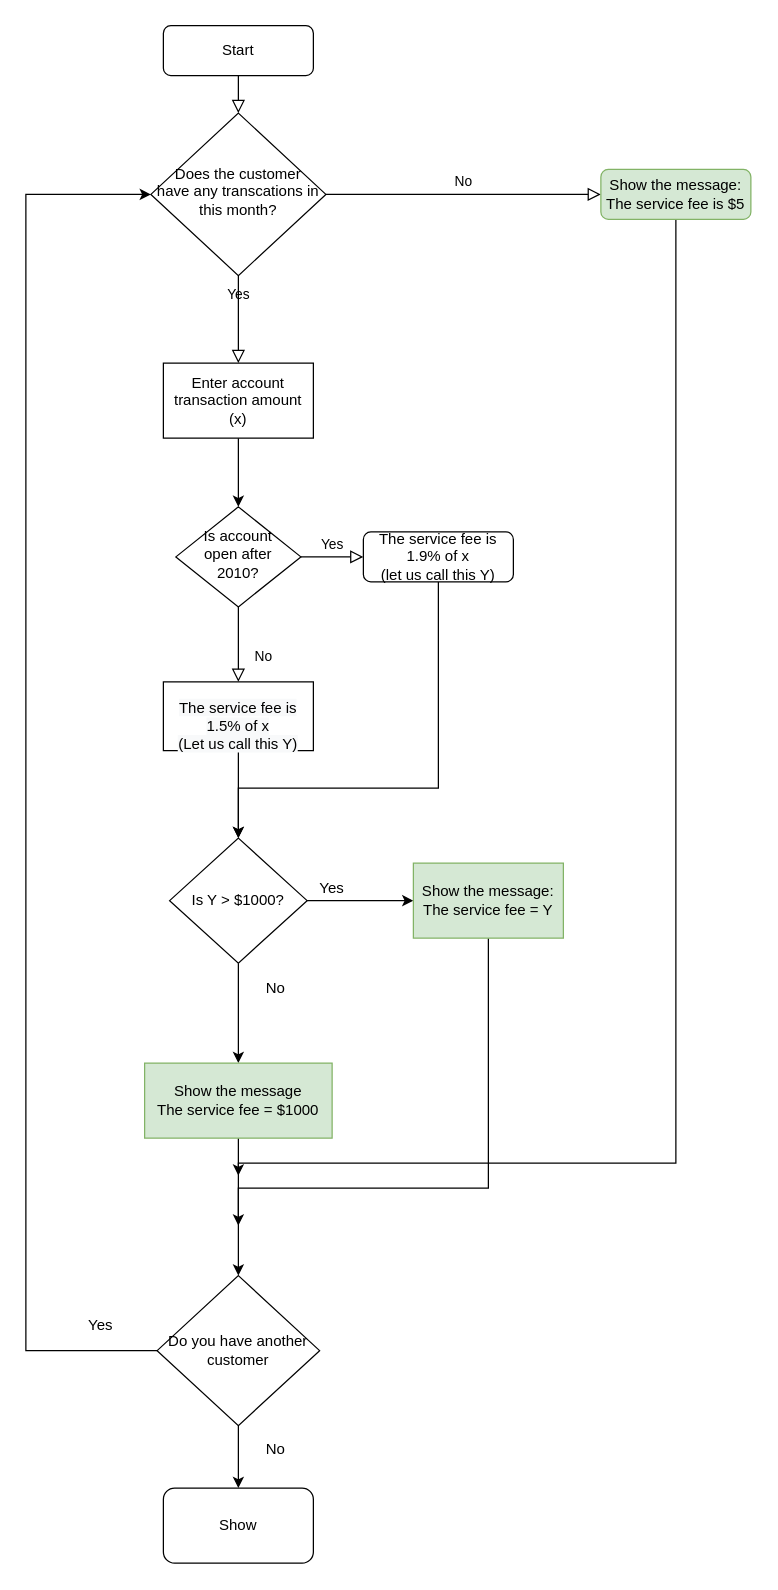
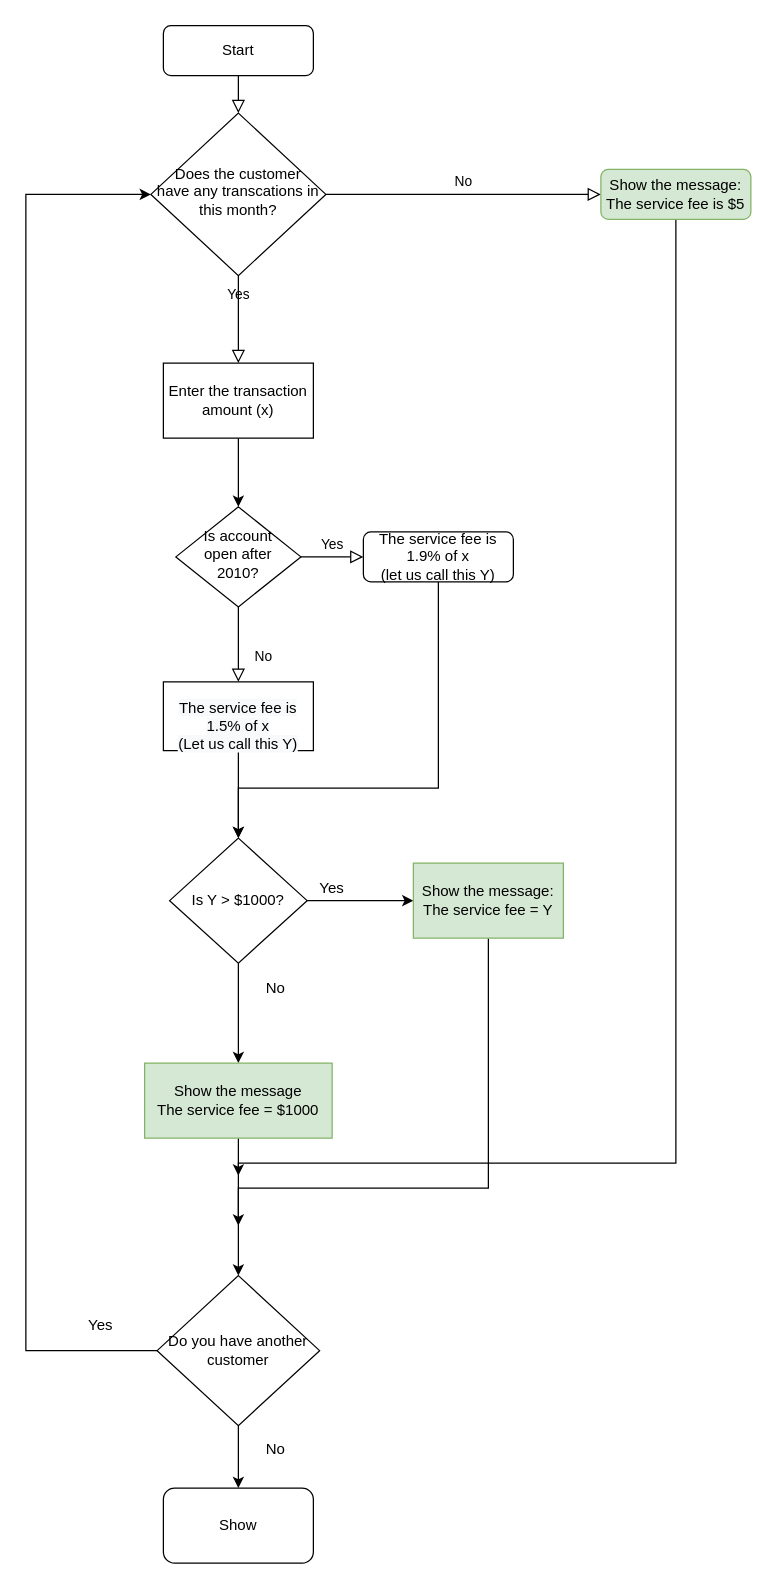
(238, 401) -> (238, 401)
